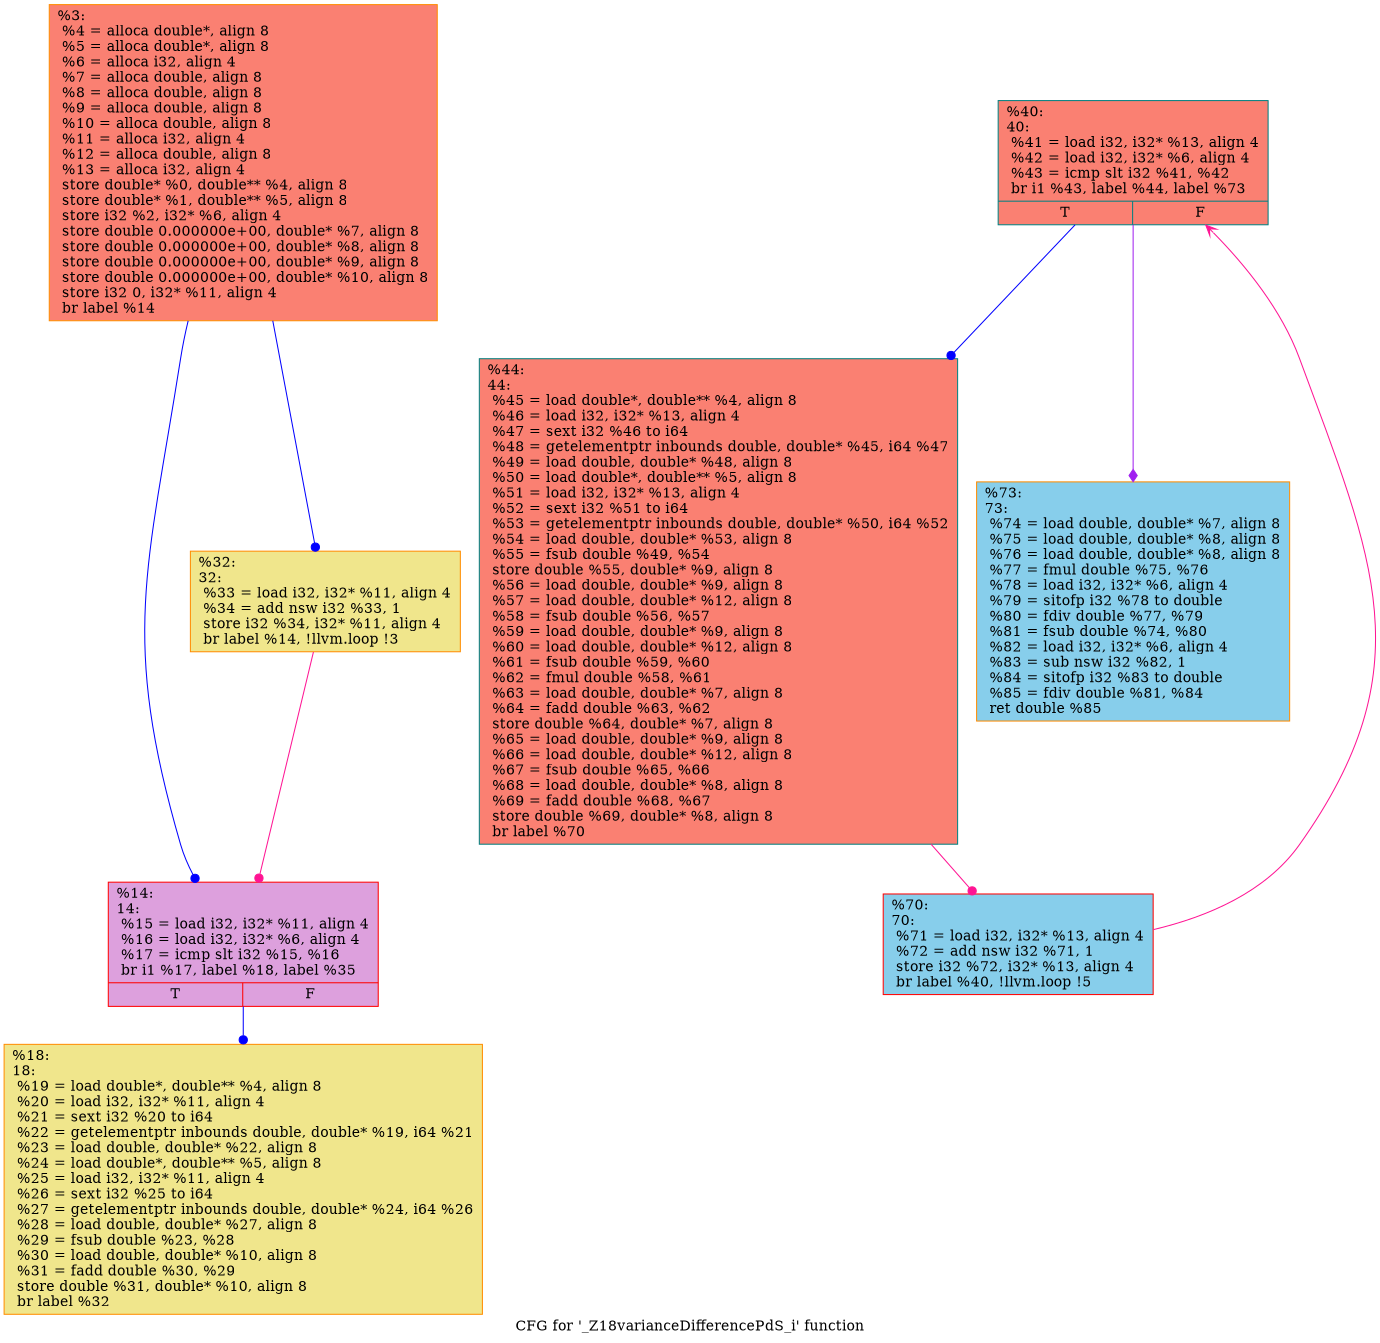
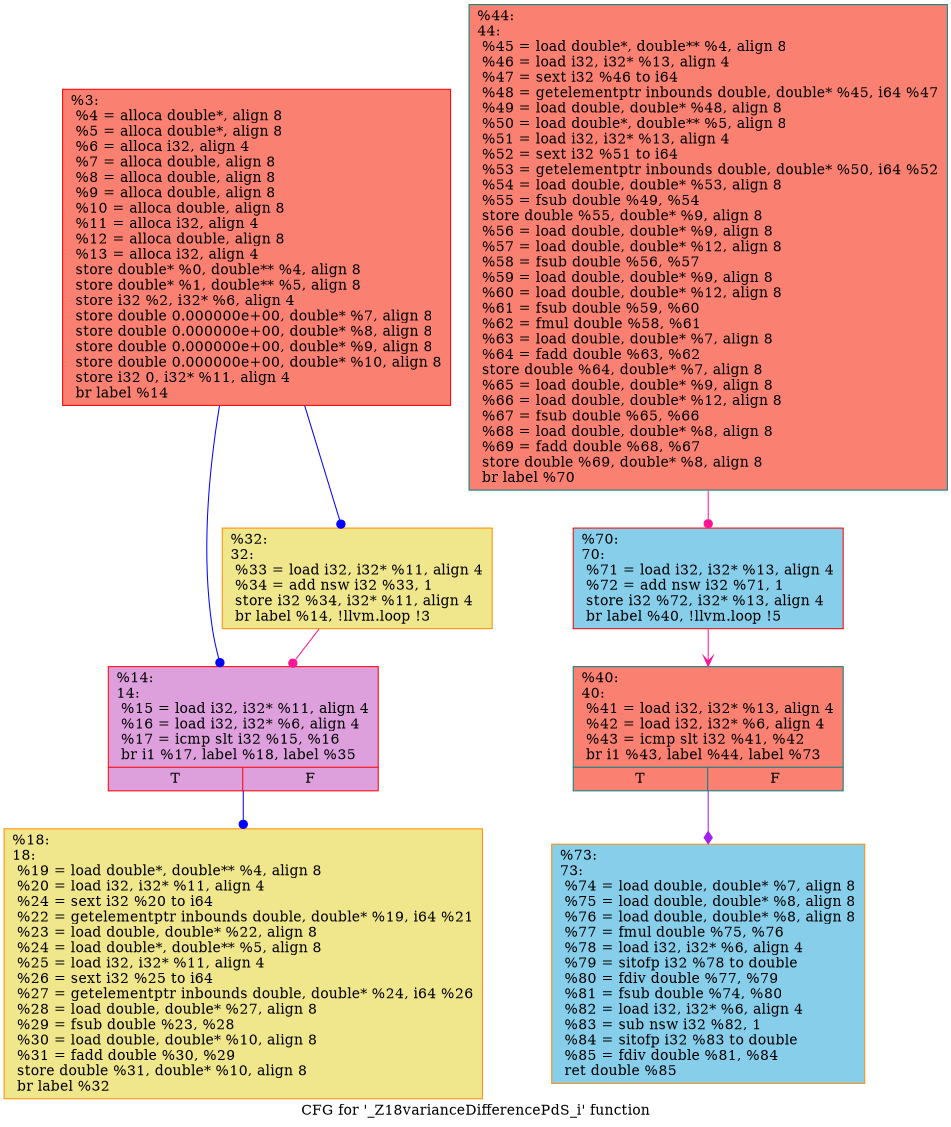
(243, 163) -> (257, 247)
(1015, 289) -> none
(113, 1117) -> (113, 902)
